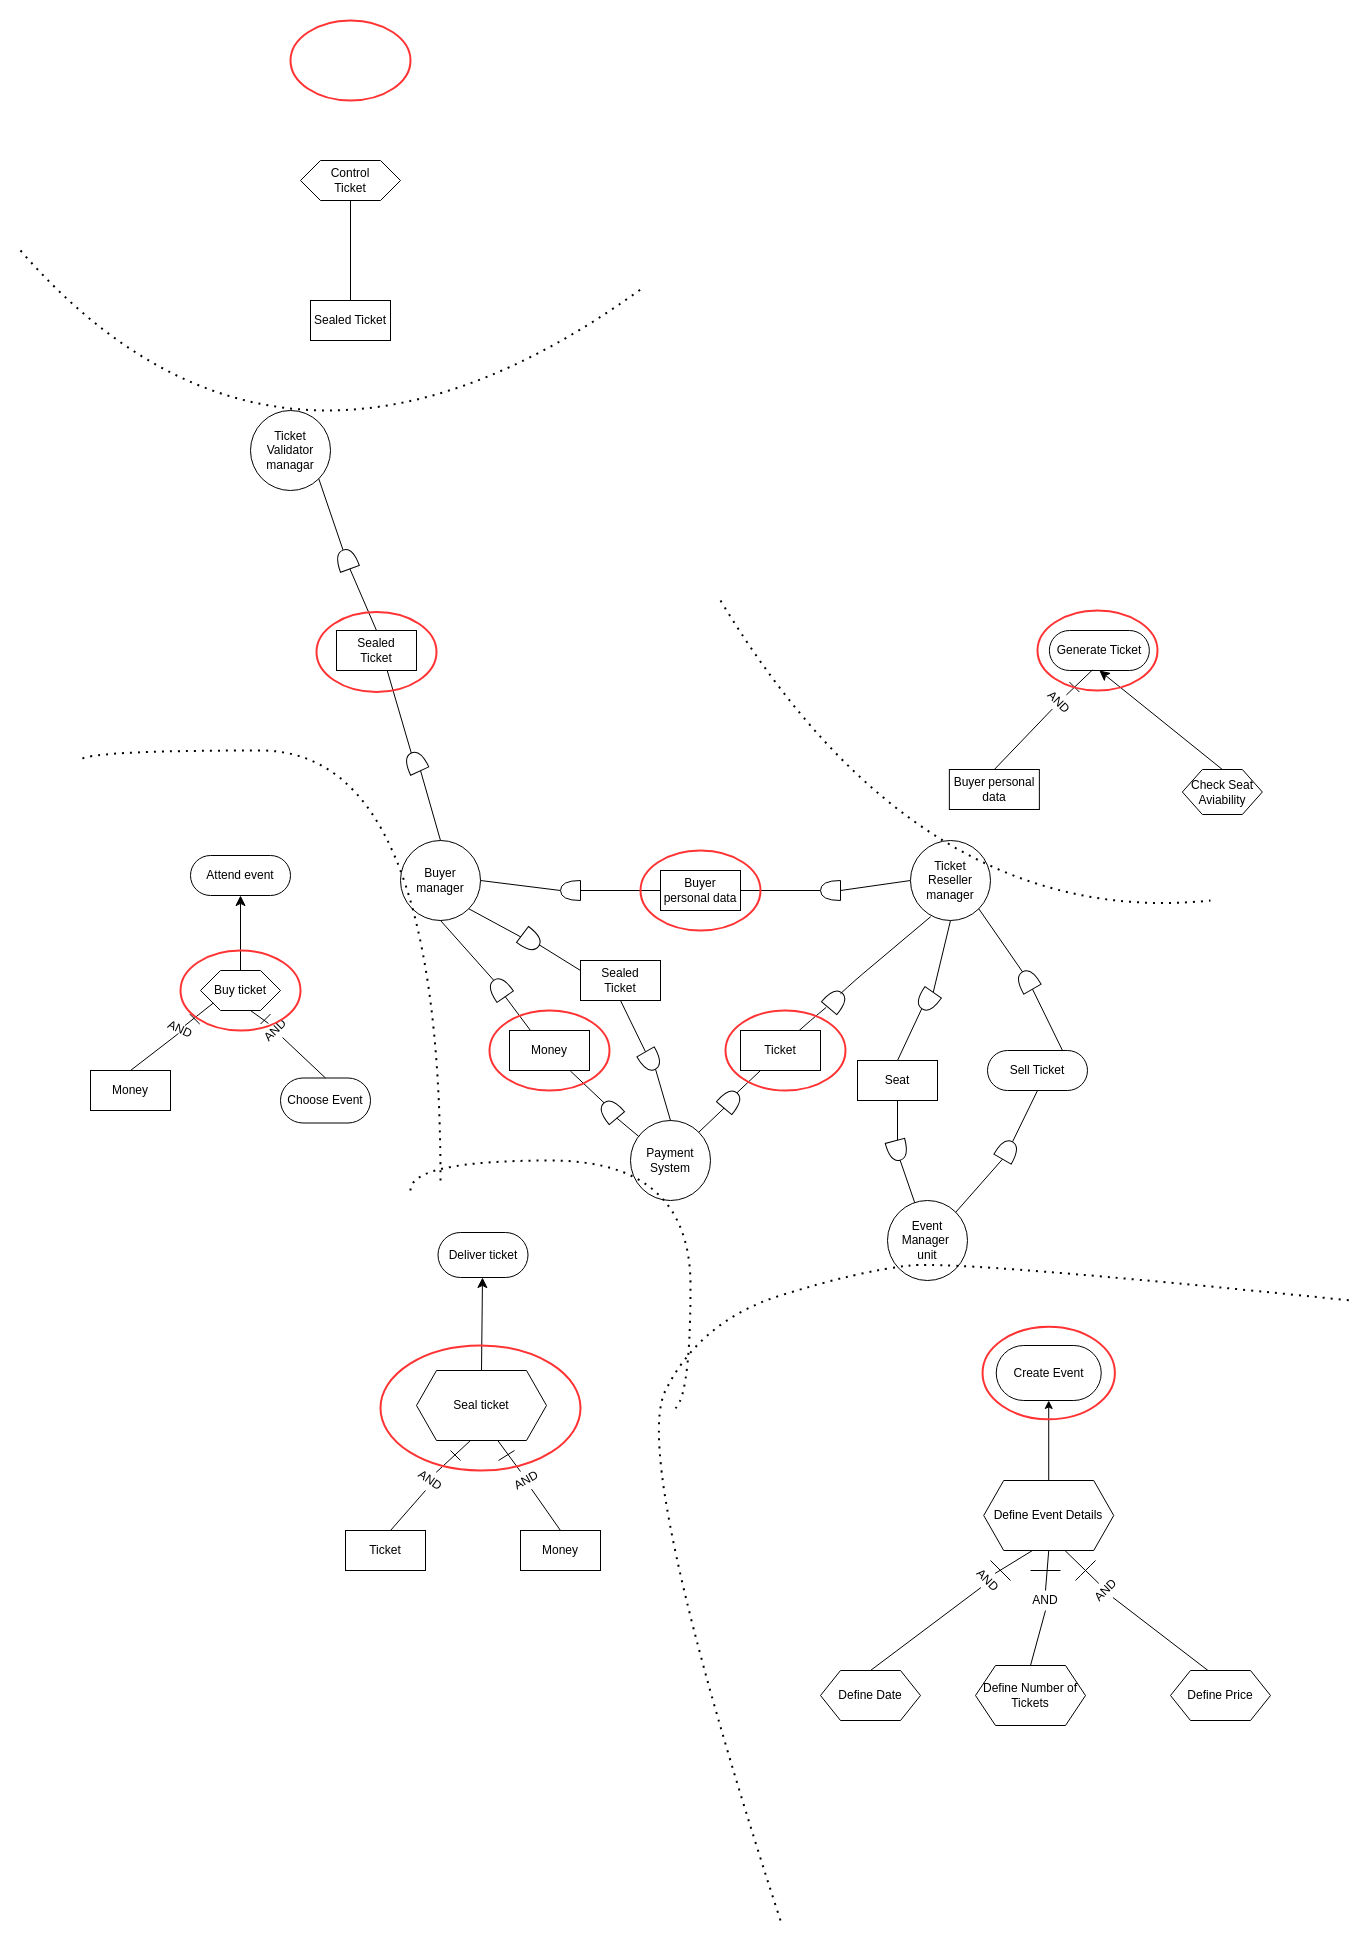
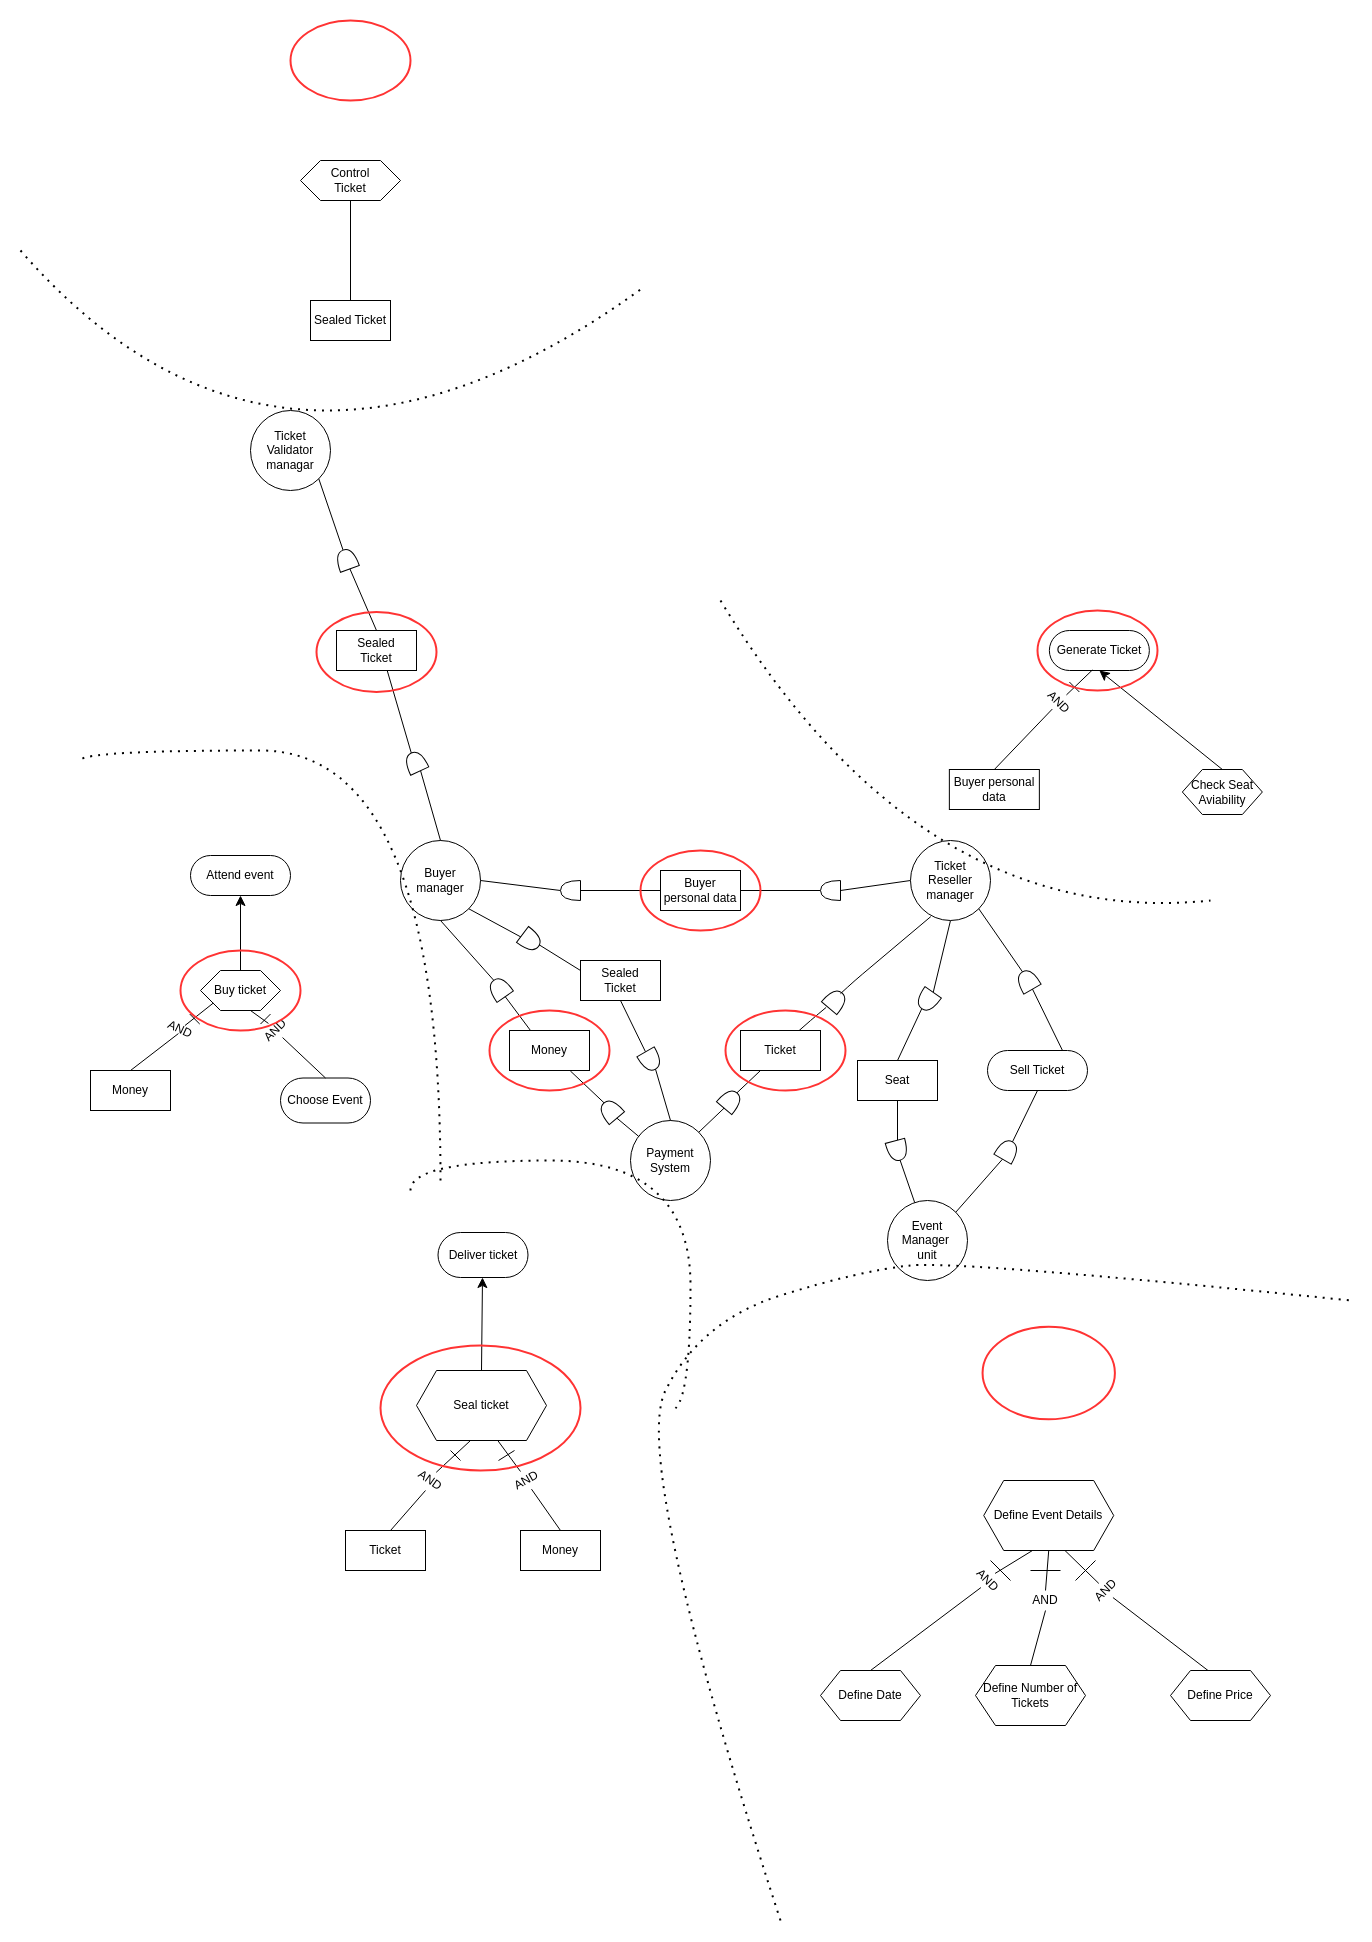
(1049, 1373) -> none
(1049, 1444) -> none
